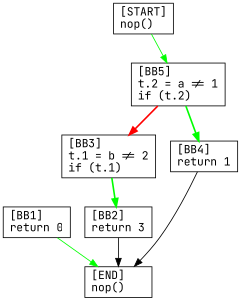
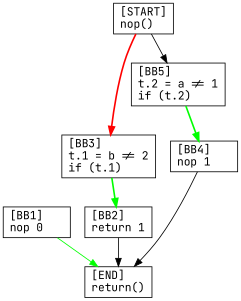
(157, 45) -> (157, 45)
(146, 117) -> (120, 79)
(204, 156) -> (204, 156)
(37, 222) -> (37, 222)
(118, 222) -> (118, 222)
(118, 282) -> (118, 282)
